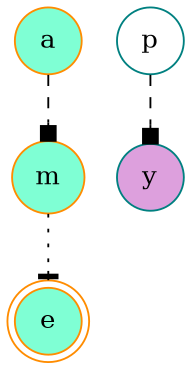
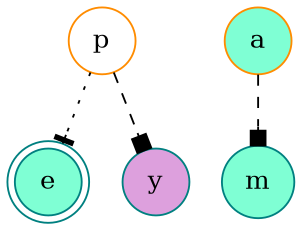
(150, 41) -> (102, 41)
(48, 177) -> (258, 182)
(48, 242) -> (78, 103)
(48, 321) -> (48, 182)
